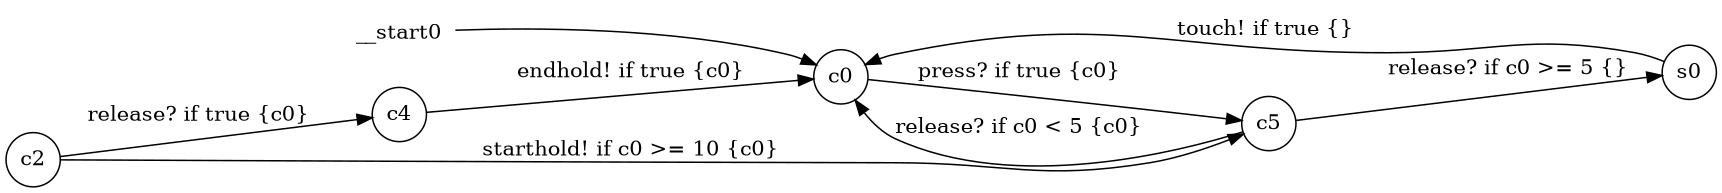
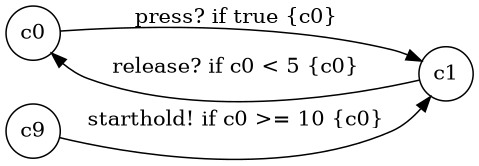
(399, 33) -> none
(1689, 72) -> none
(399, 115) -> none
(1269, 124) -> (446, 74)
(33, 160) -> (33, 131)
